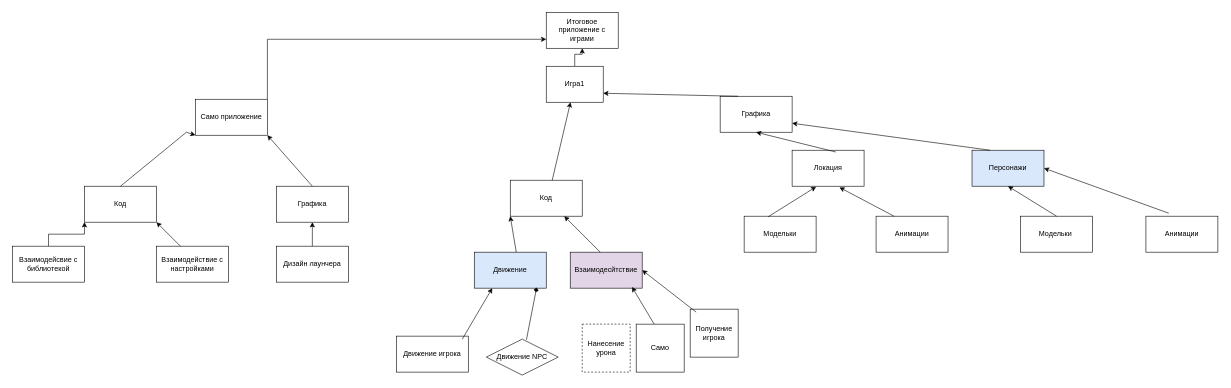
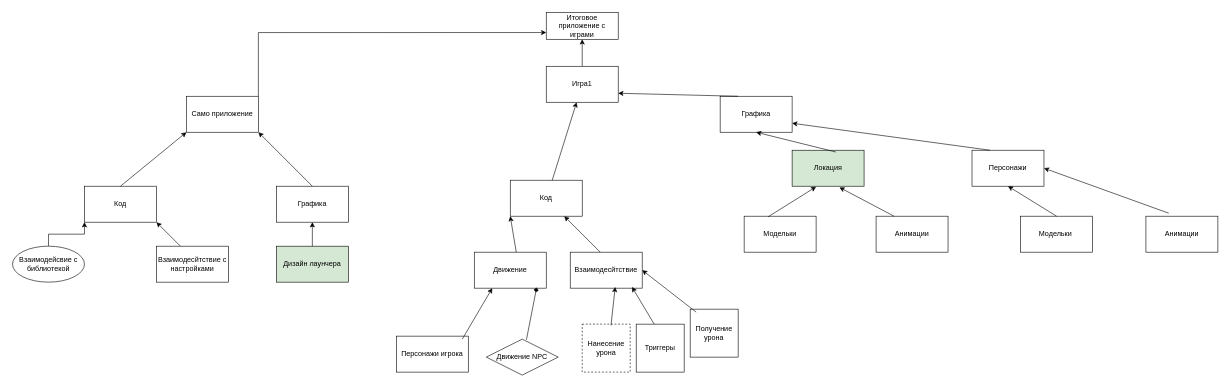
(582, 30) -> (582, 26)
(575, 84) -> (582, 84)
(231, 117) -> (222, 114)
(828, 168) -> (828, 168)
(1008, 168) -> (1008, 168)
(48, 264) -> (48, 264)
(192, 264) -> (192, 264)
(312, 264) -> (312, 264)
(510, 270) -> (510, 270)
(606, 270) -> (606, 270)
none -> (613, 308)
(714, 333) -> (714, 333)
(660, 348) -> (660, 348)
(432, 354) -> (432, 354)
